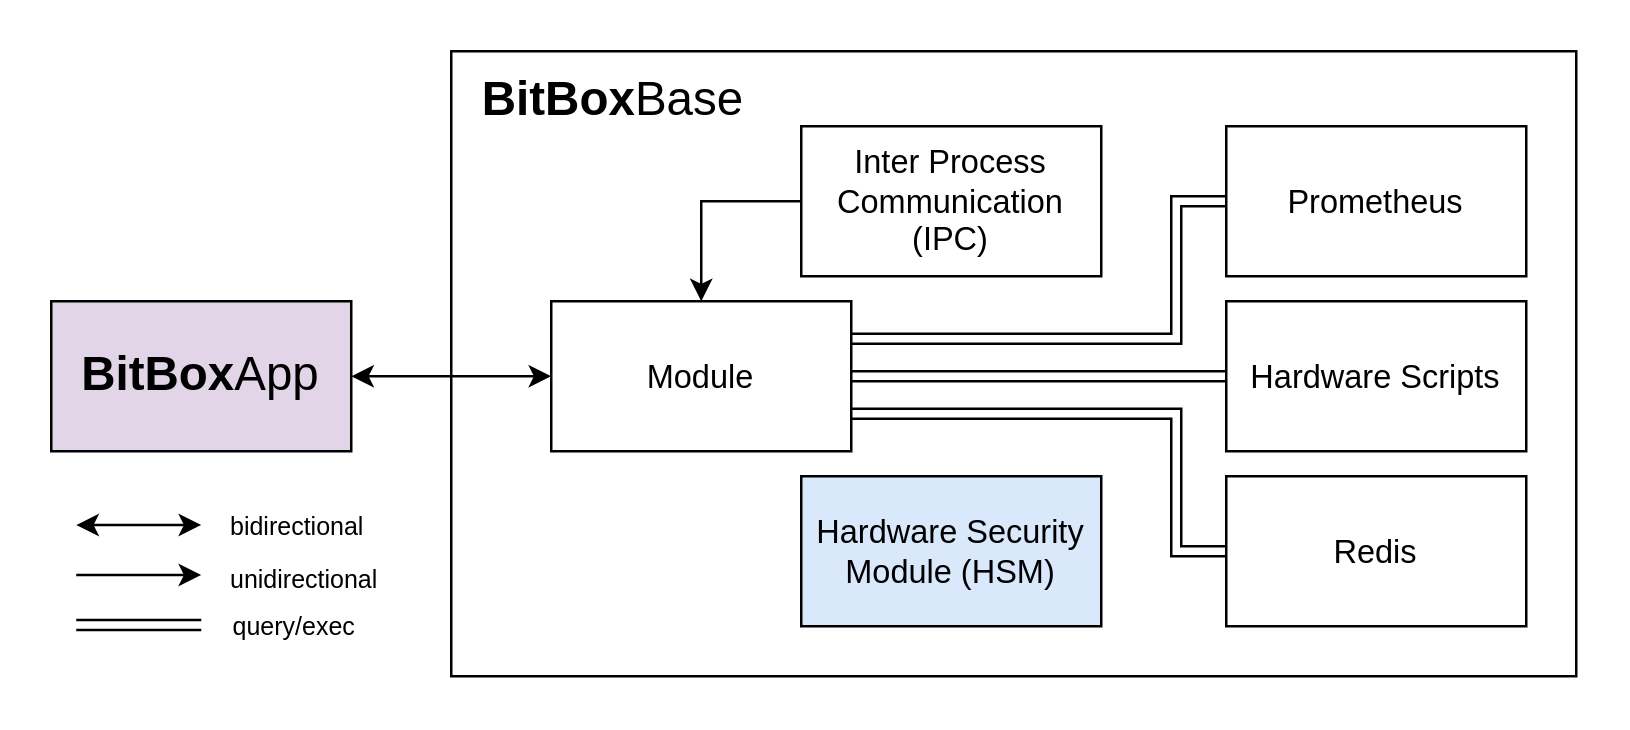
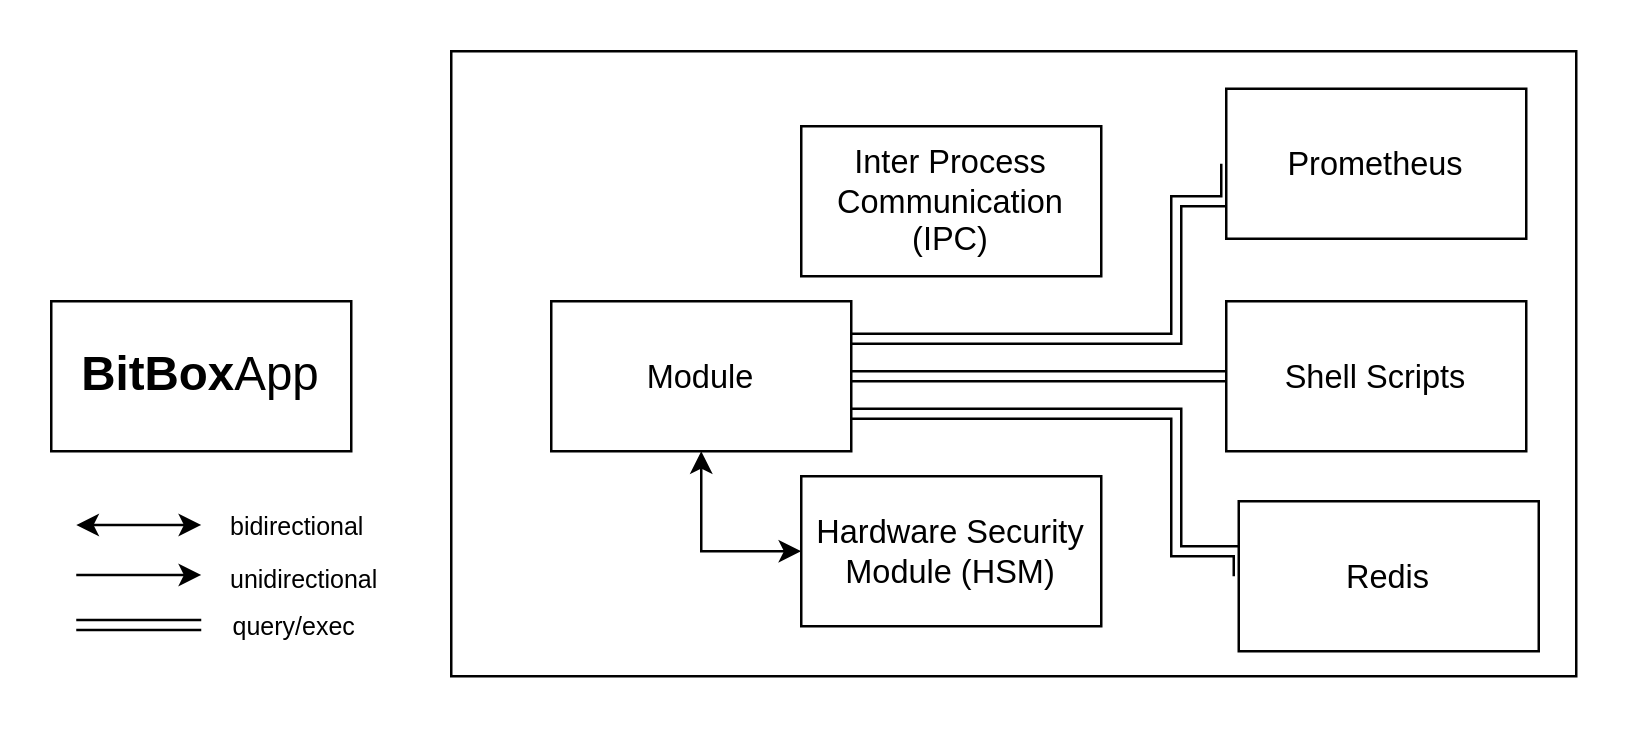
(614, 101) -> none
(709, 201) -> none
(1376, 201) -> (1376, 164)
(201, 376) -> (201, 376)
(451, 376) -> none
(1376, 376) -> (1376, 376)
none -> (701, 551)
(951, 551) -> (951, 551)
(1376, 551) -> (1389, 576)
